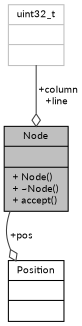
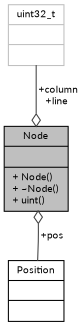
(35, 200) -> (29, 200)
(6, 230) -> (38, 242)
